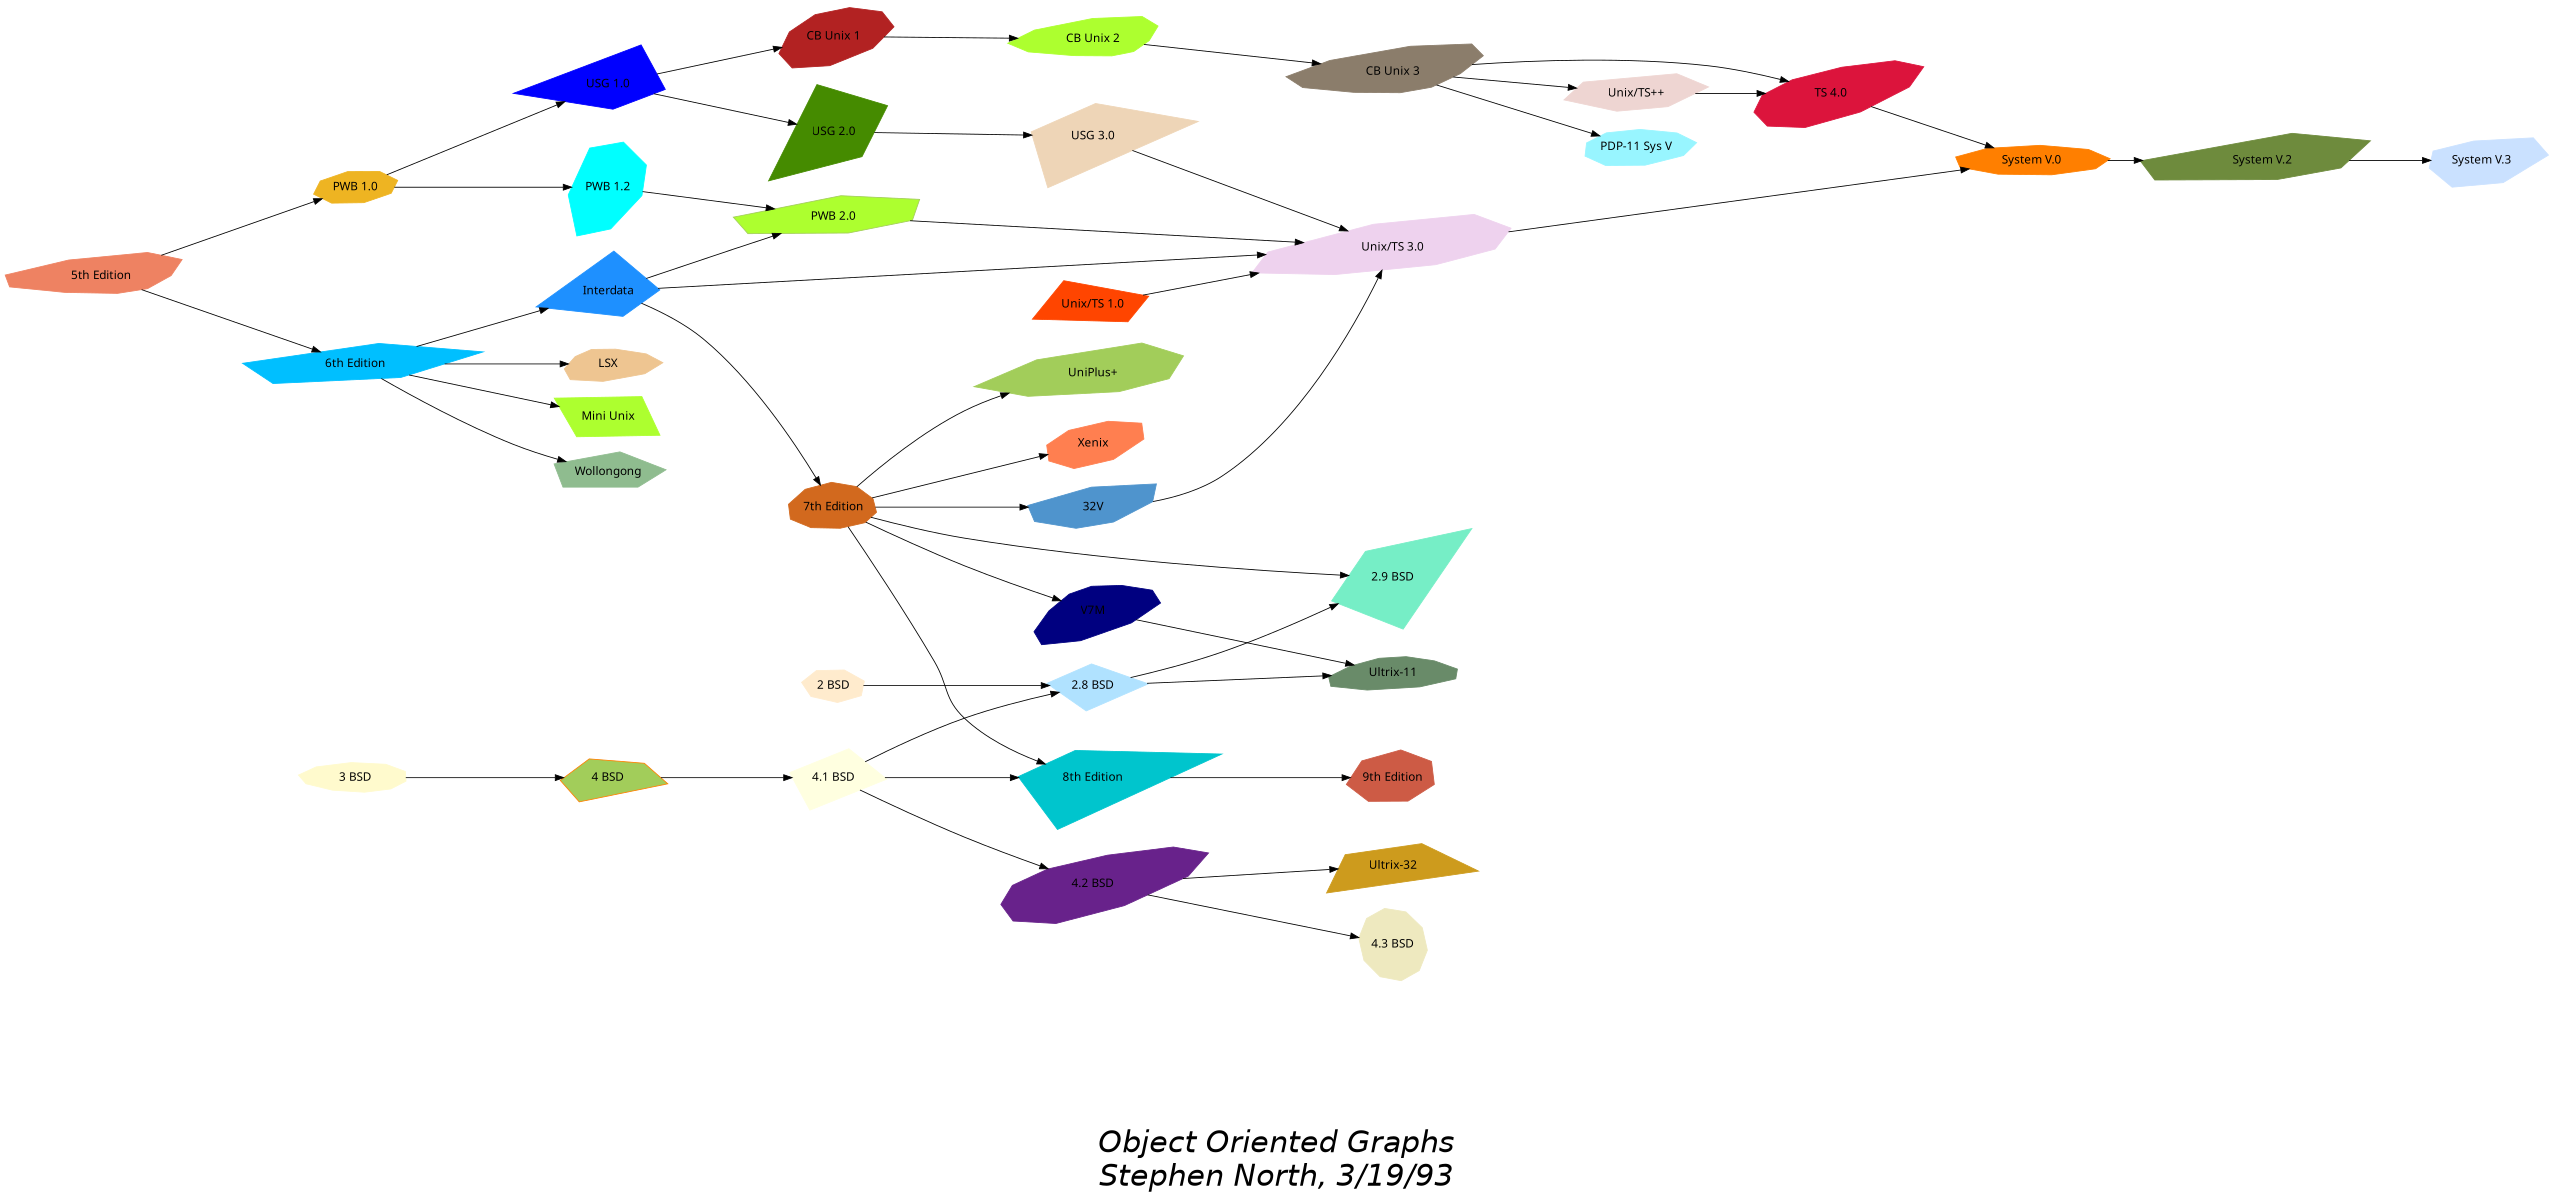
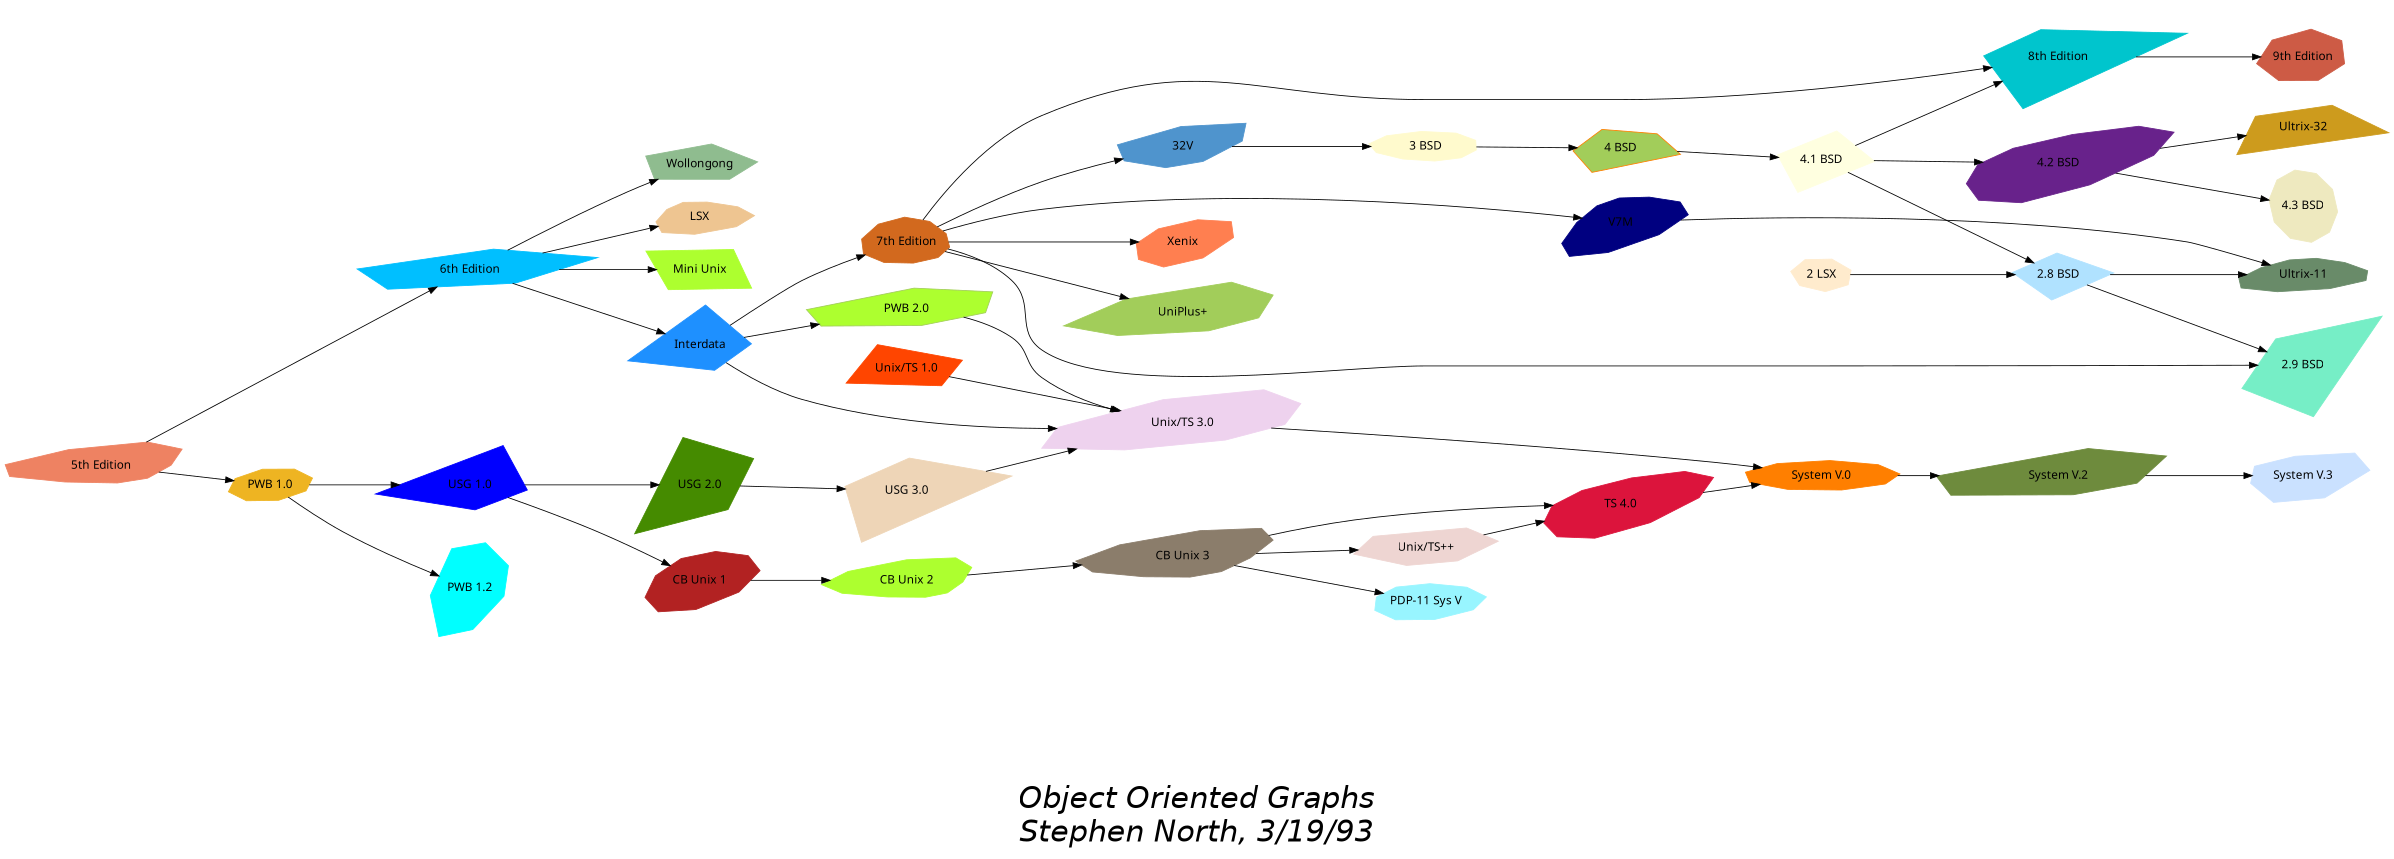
(704, 200) -> none
(1289, 416) -> (1297, 146)
(834, 686) -> (1822, 275)
